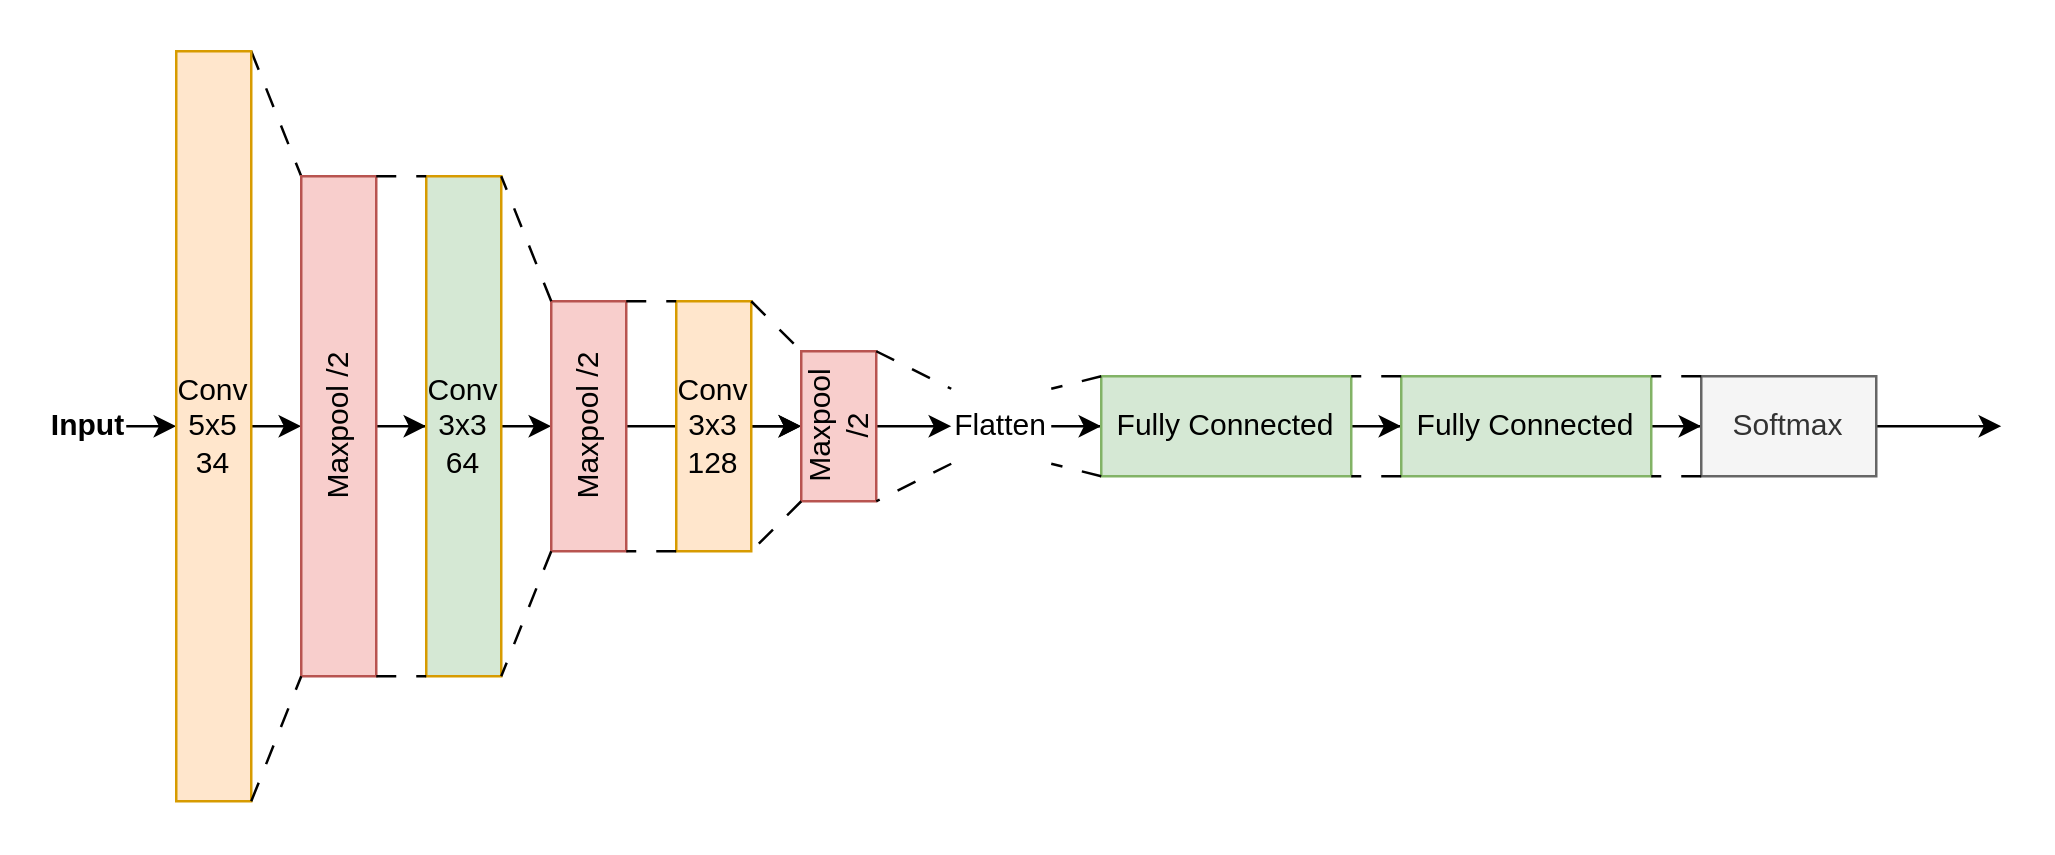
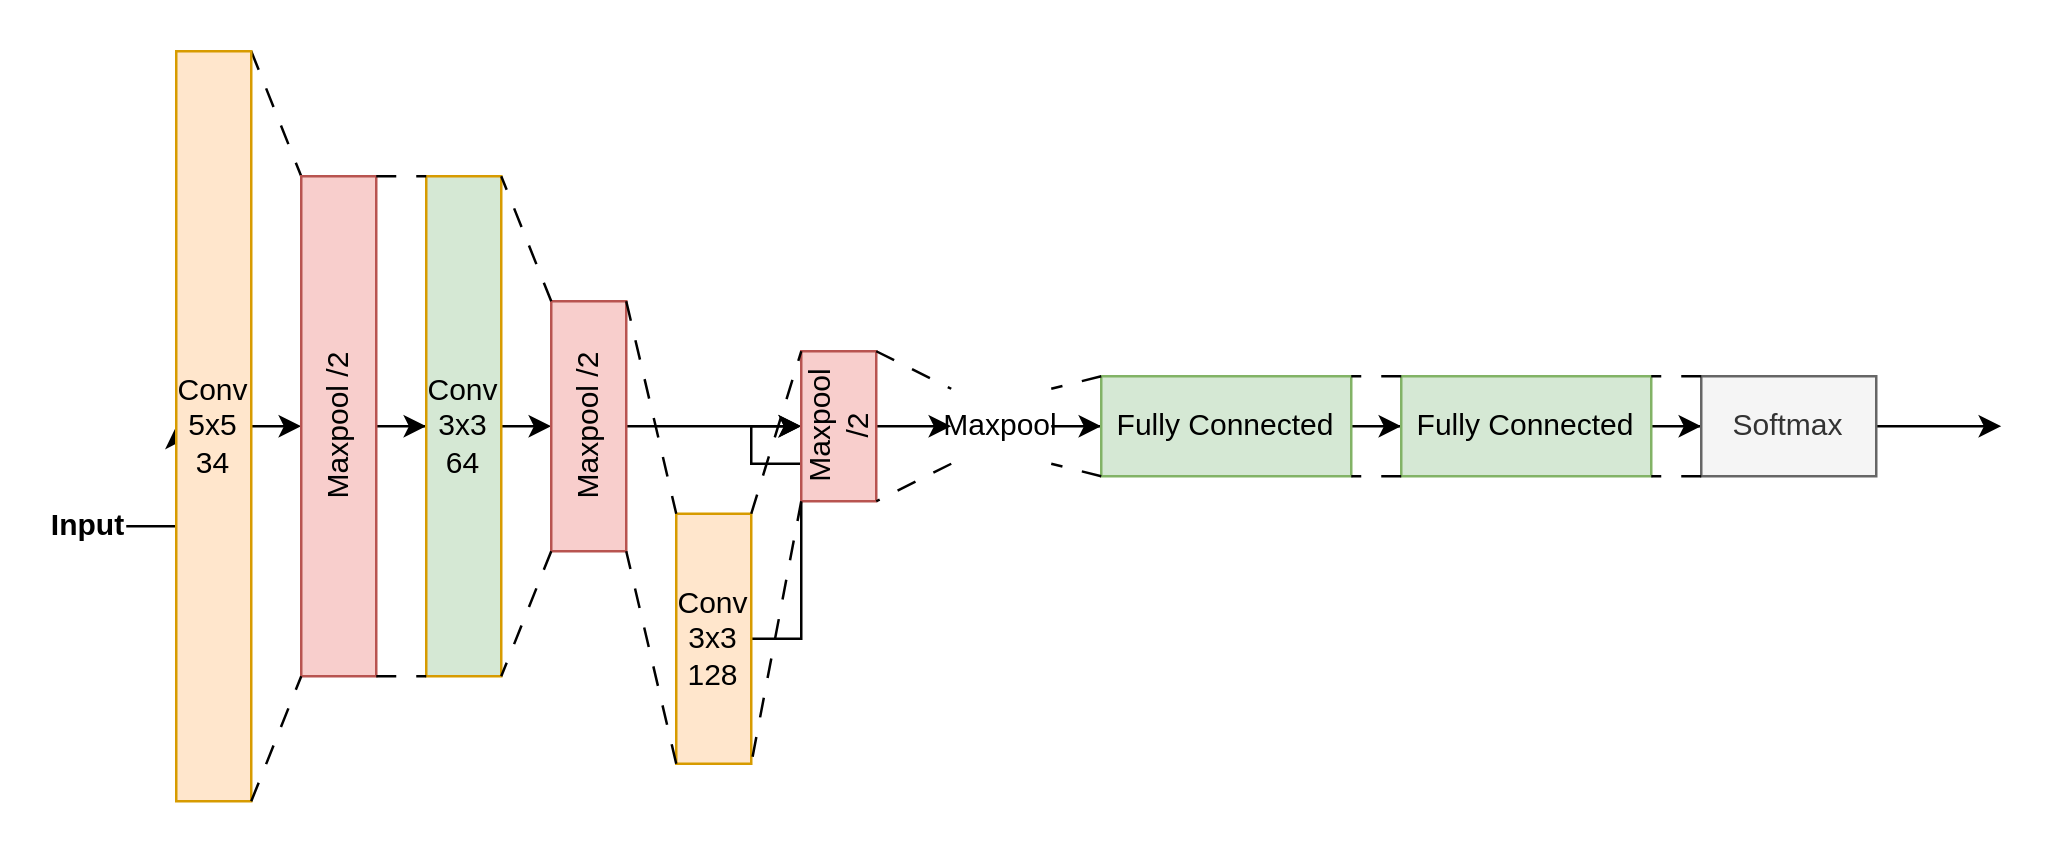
(89, 426) -> (89, 526)
(714, 426) -> (714, 639)
(1001, 426) -> (1001, 426)
